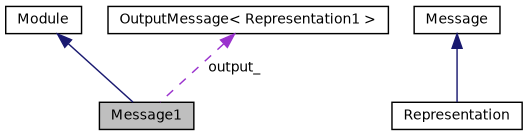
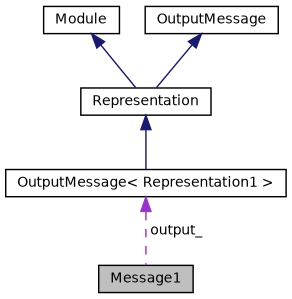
(457, 20) -> (212, 20)
(101, 73) -> (118, 66)
none -> (146, 150)
